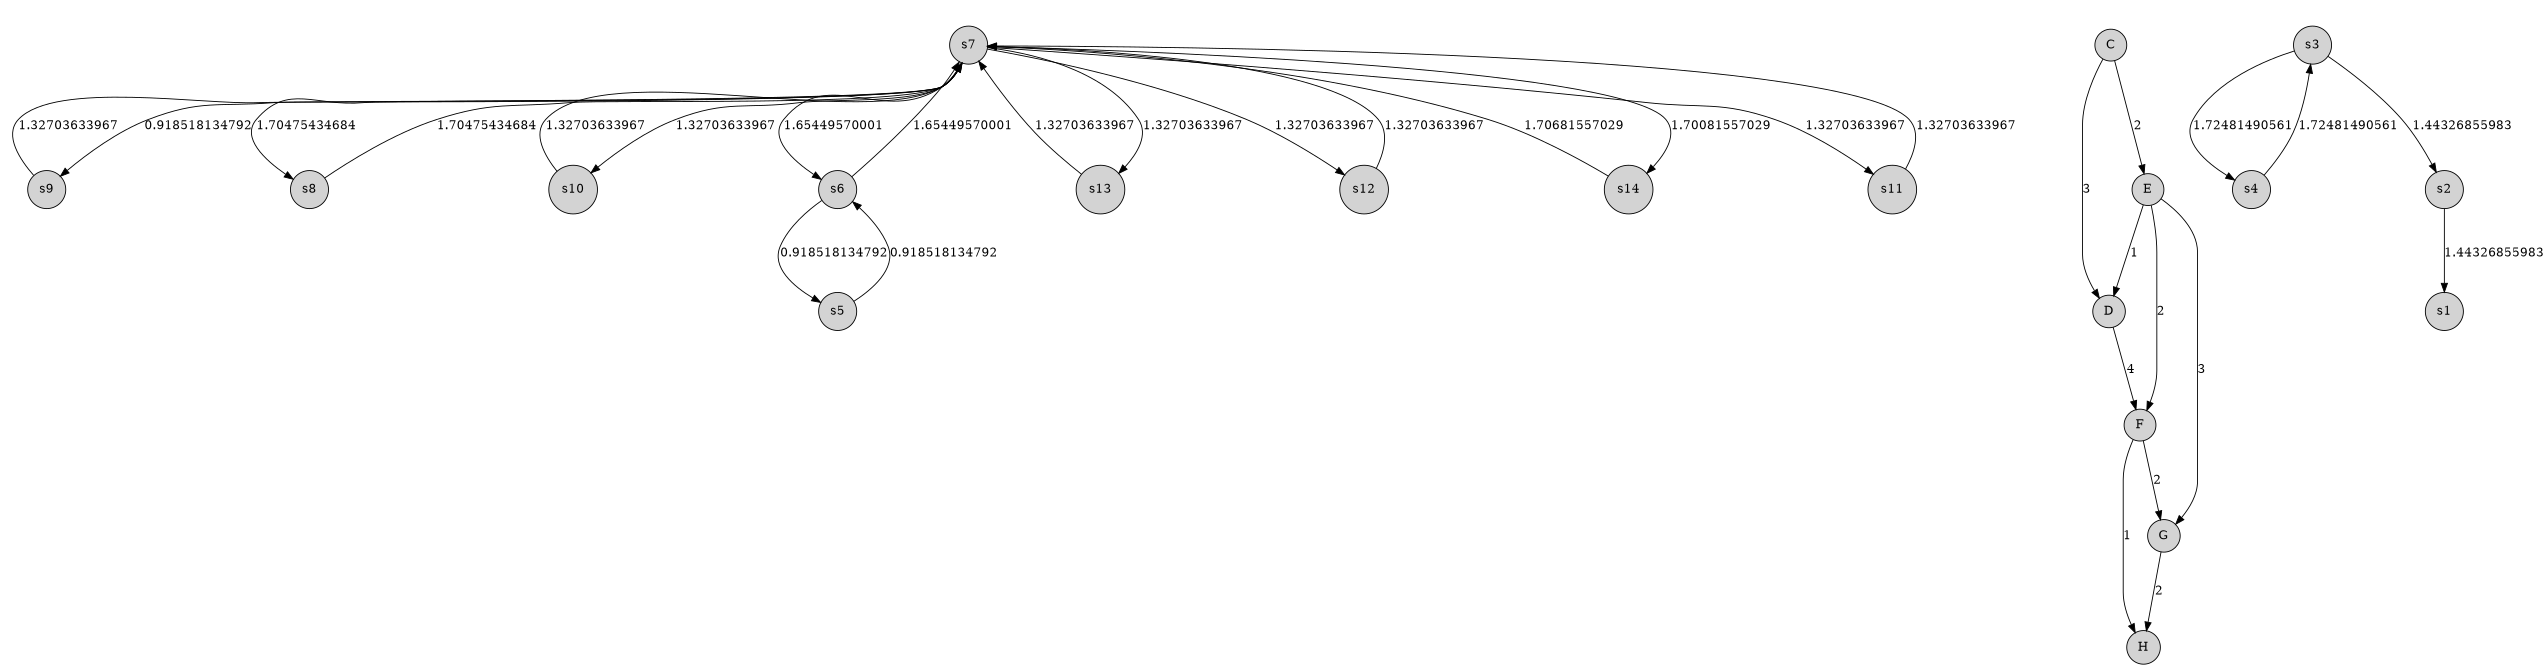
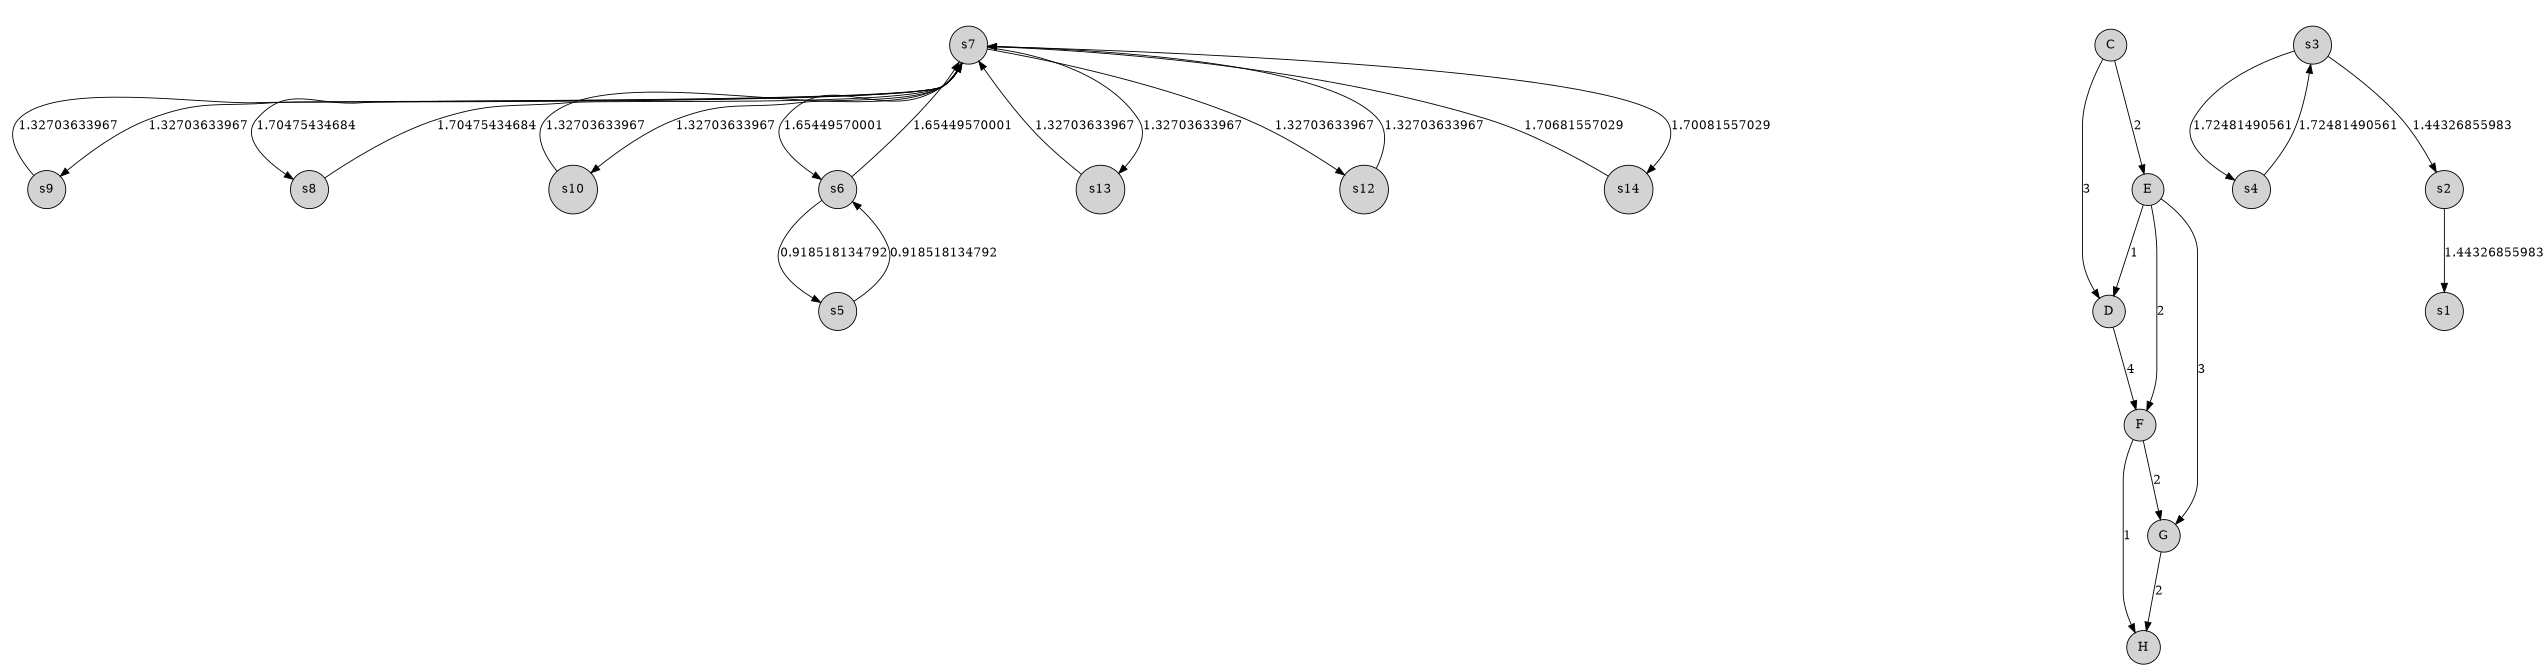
(198, 126) -> (198, 126)
(1892, 190) -> none
